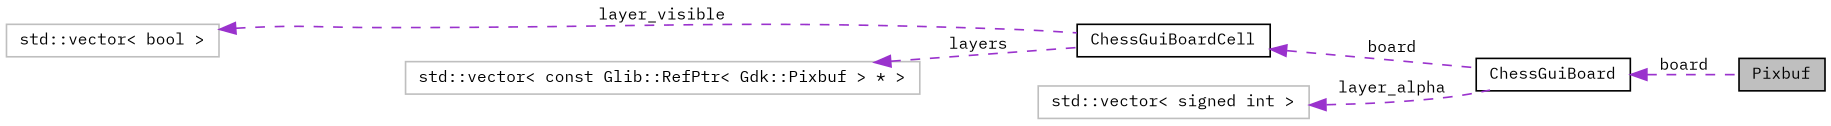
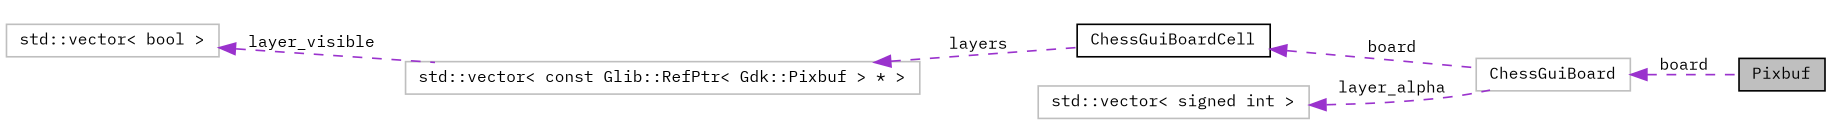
(656, 25) -> (336, 56)
(1553, 75) -> (1553, 75)
